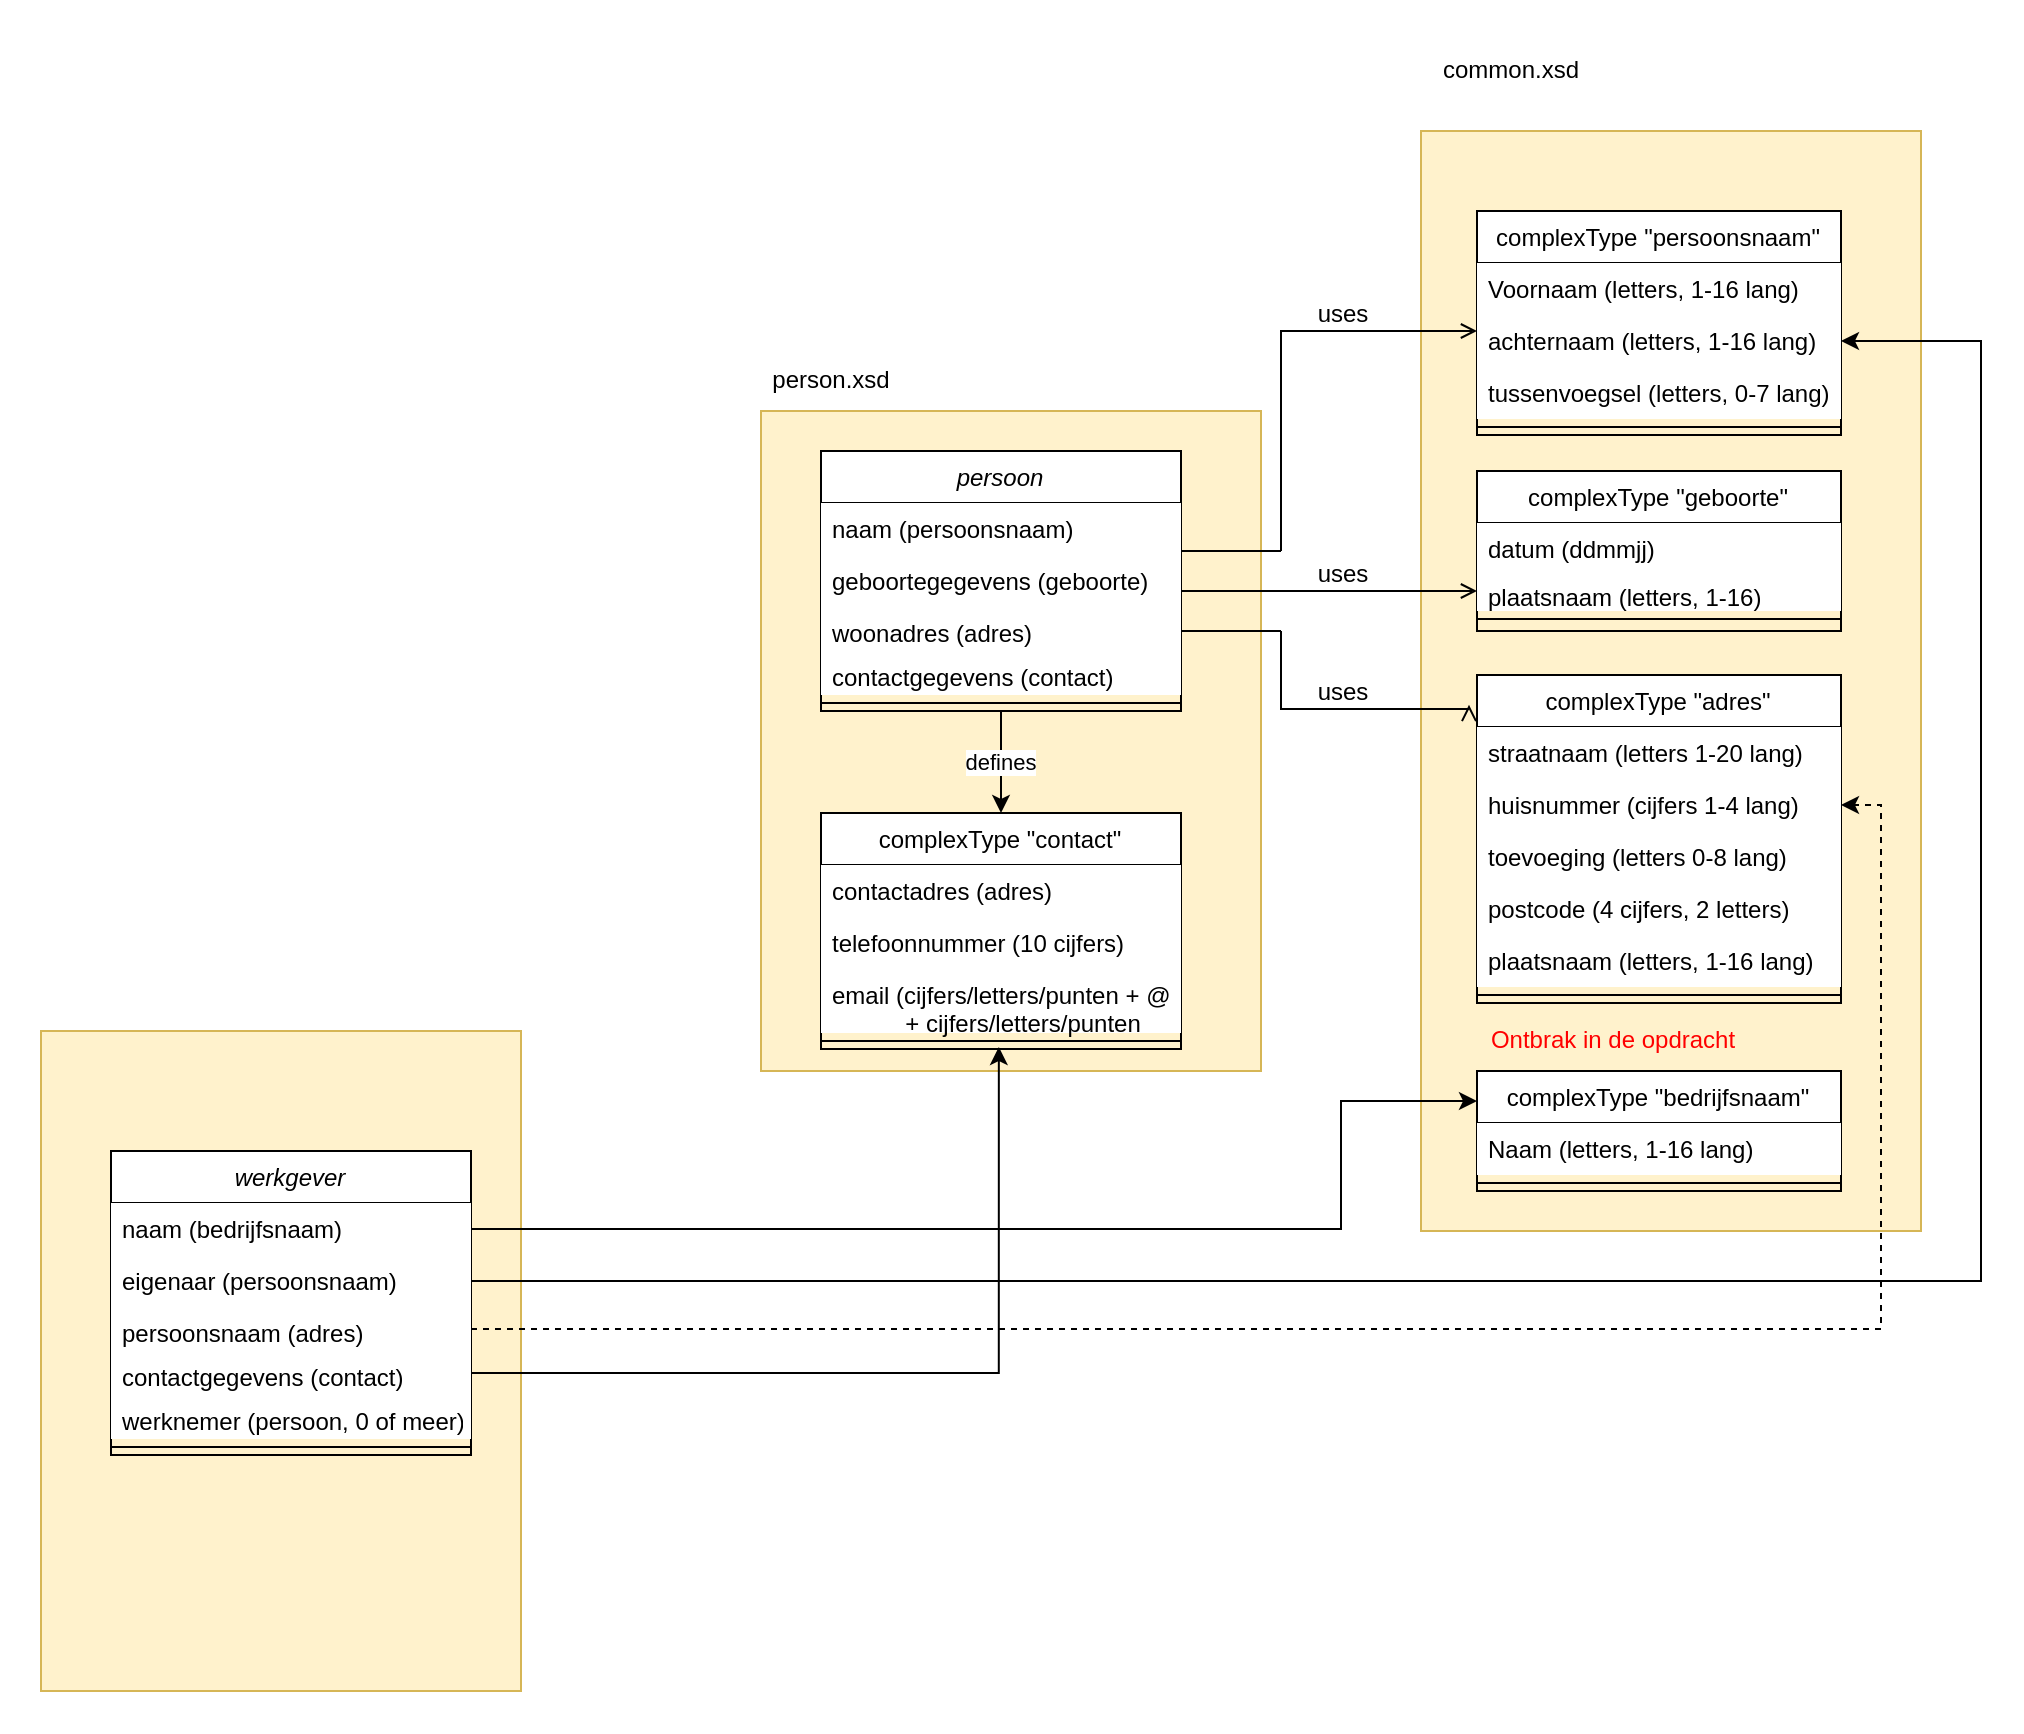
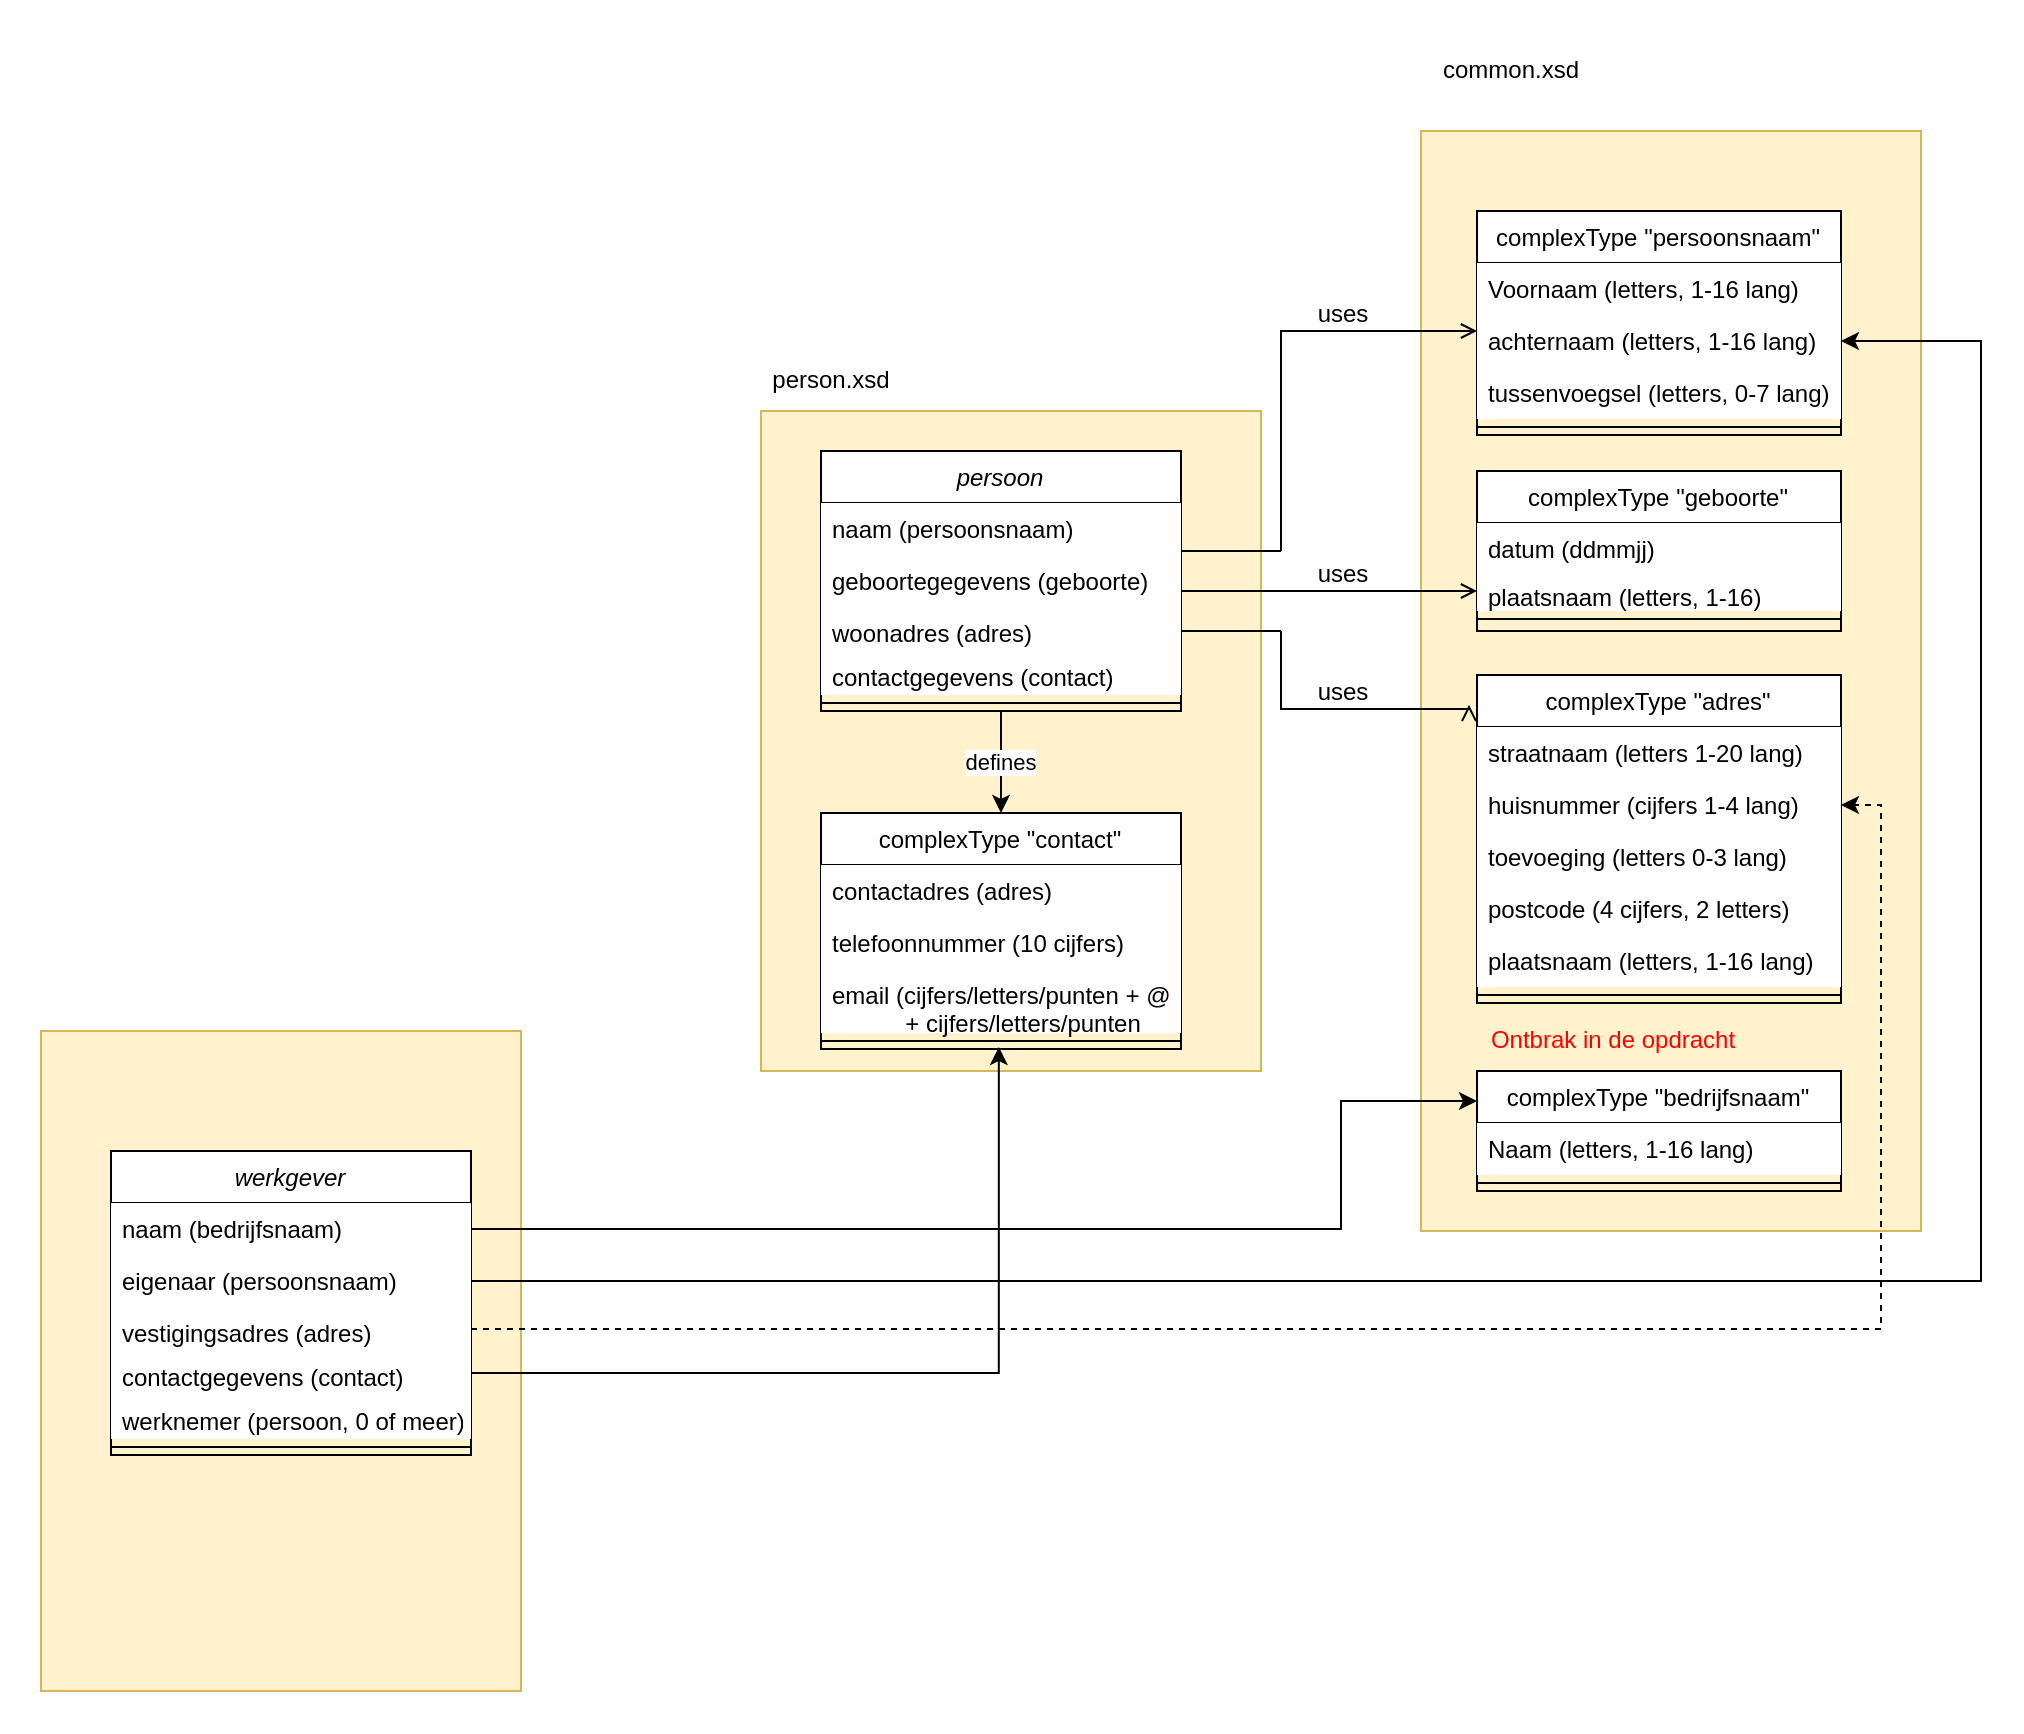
(1664, 858) -> (1664, 858)
(253, 1334) -> (267, 1334)
